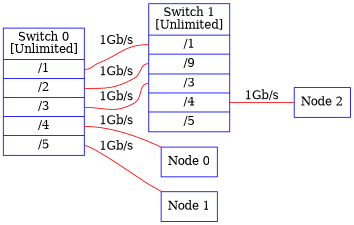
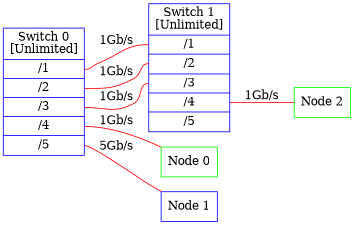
(189, 64) -> (189, 64)
(322, 102) -> (322, 102)
(117, 147) -> (117, 147)
(189, 162) -> (189, 162)
